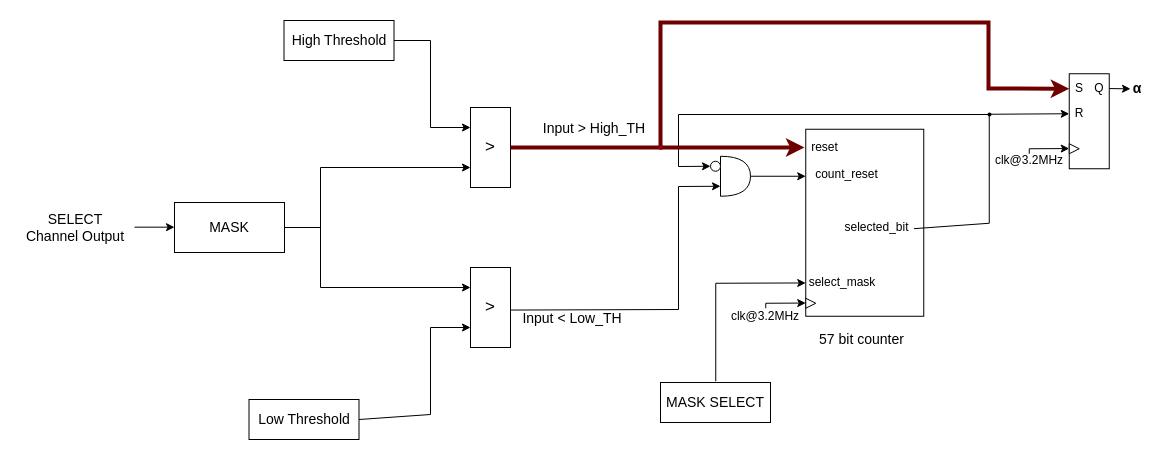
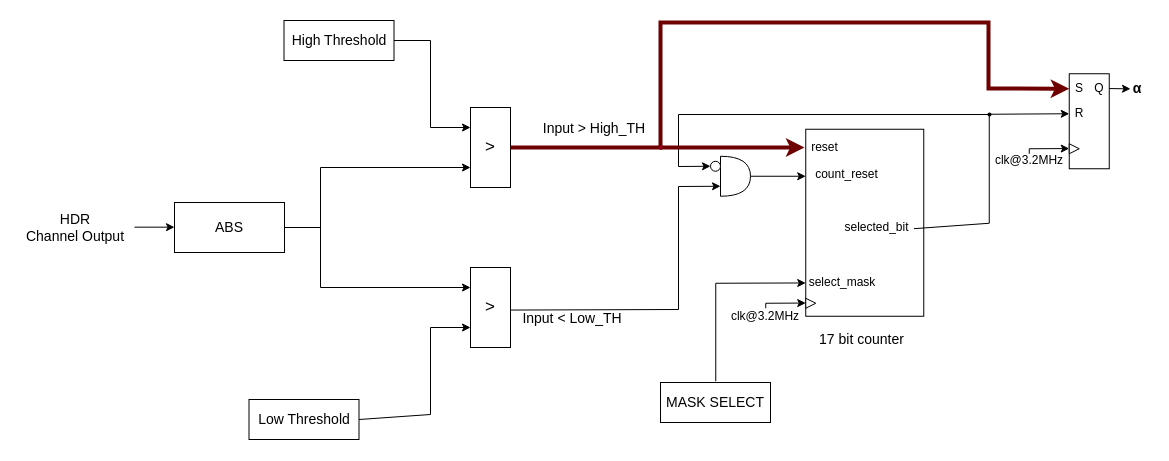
(76, 228) -> (76, 228)
(230, 228) -> (230, 228)
(862, 340) -> (862, 340)
